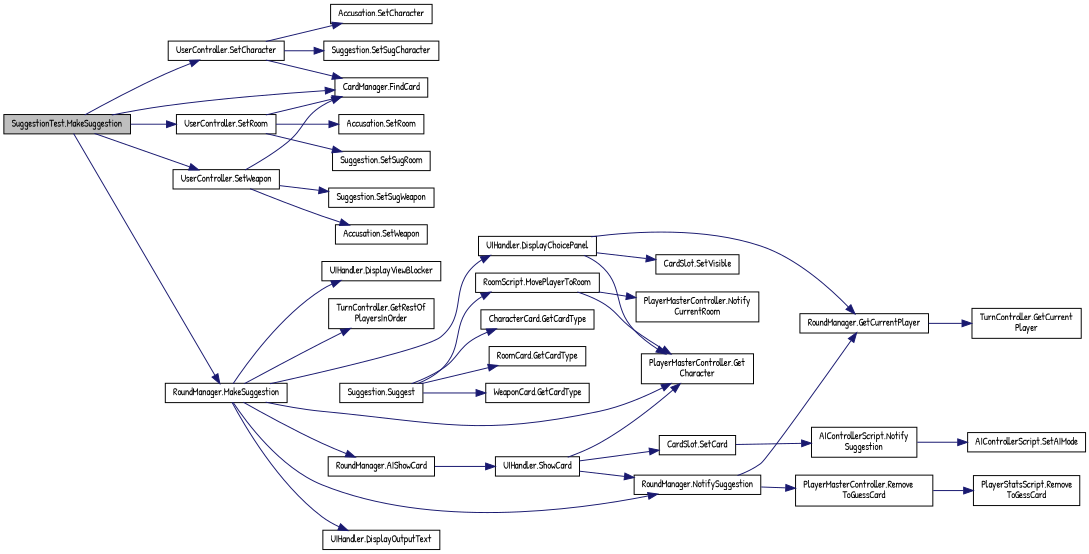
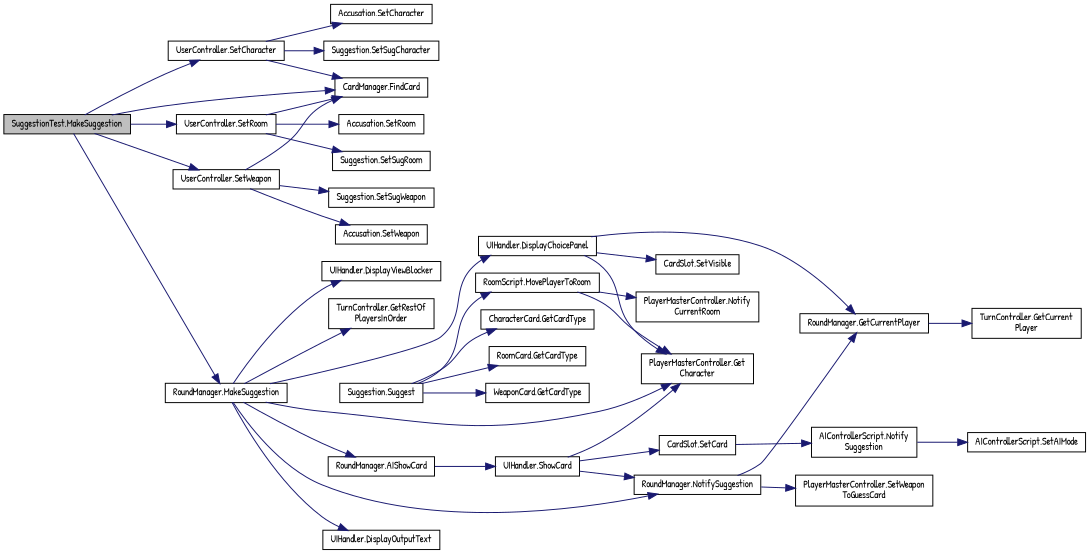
(864, 491) -> (864, 491)
(1027, 491) -> none
